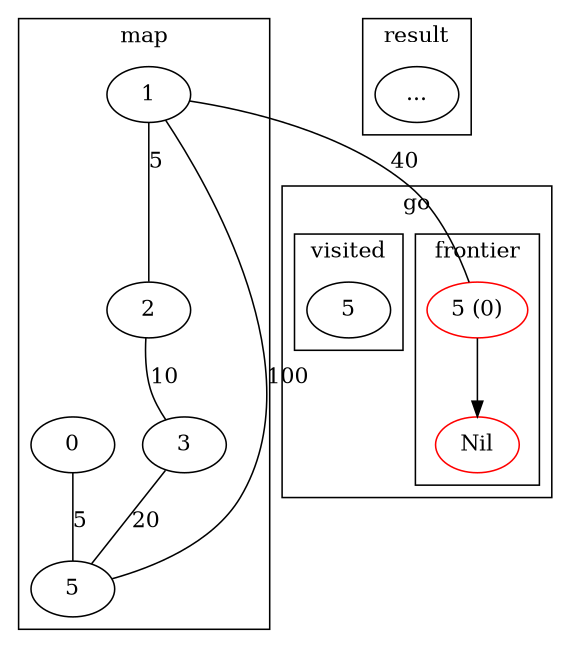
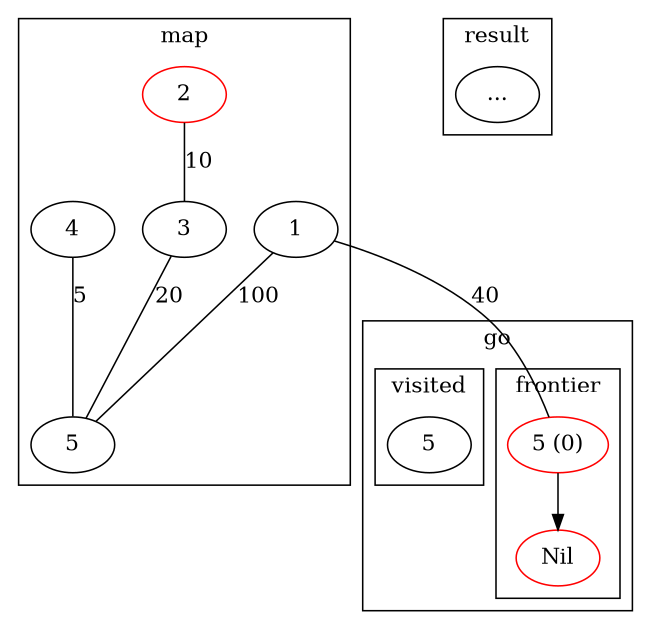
(149, 202) -> none
(149, 310) -> (184, 95)
(73, 445) -> (73, 229)
